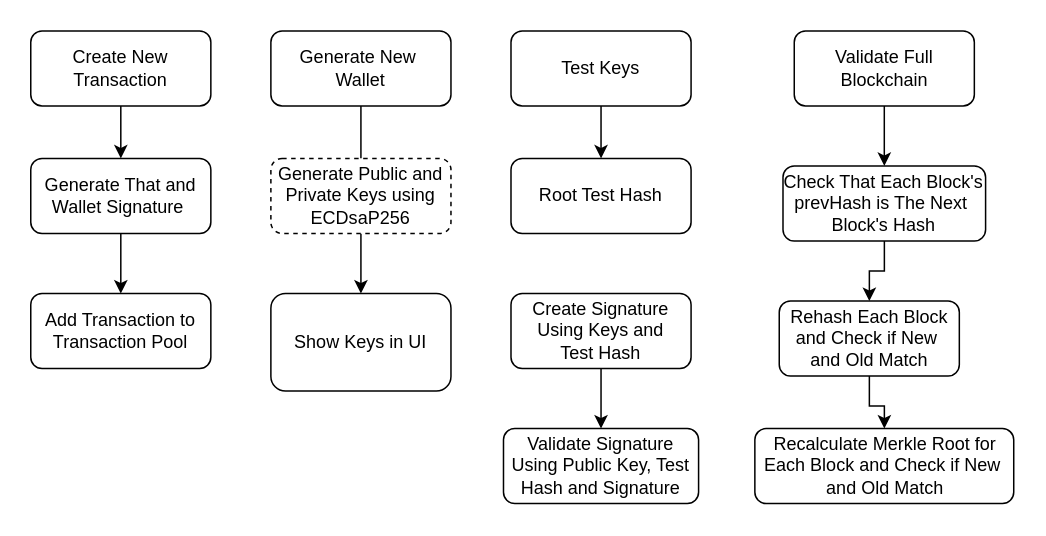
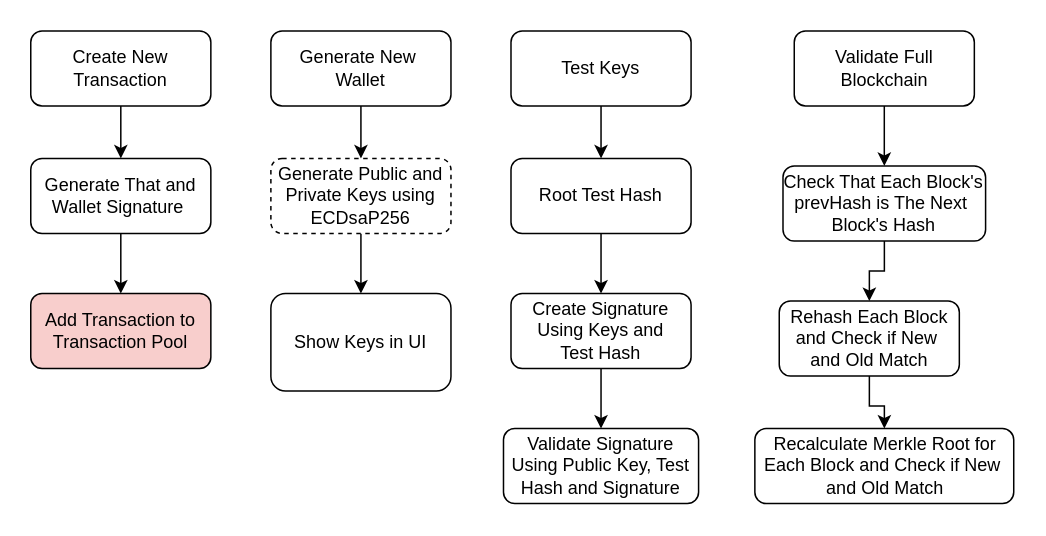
(361, 151) -> (361, 147)
none -> (601, 258)
(121, 331) -> (121, 331)
